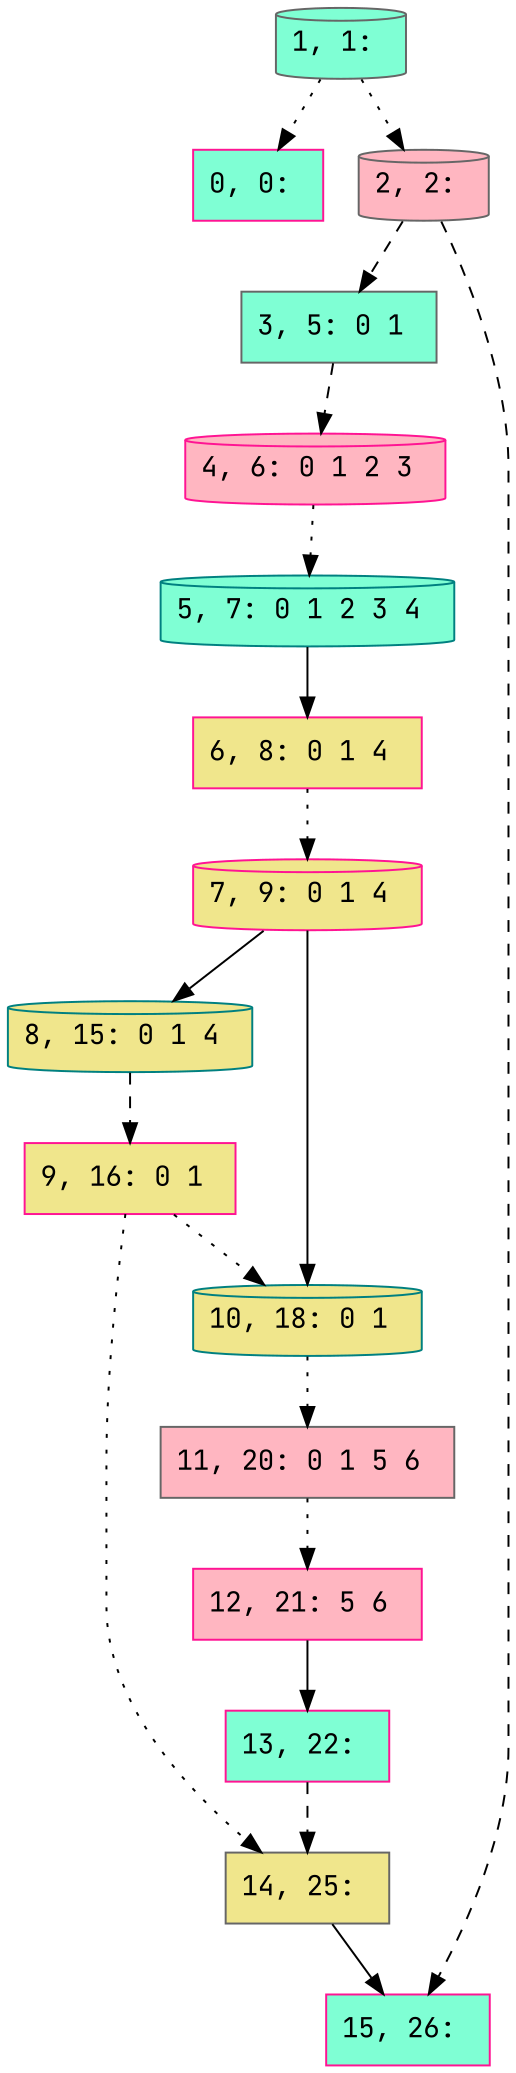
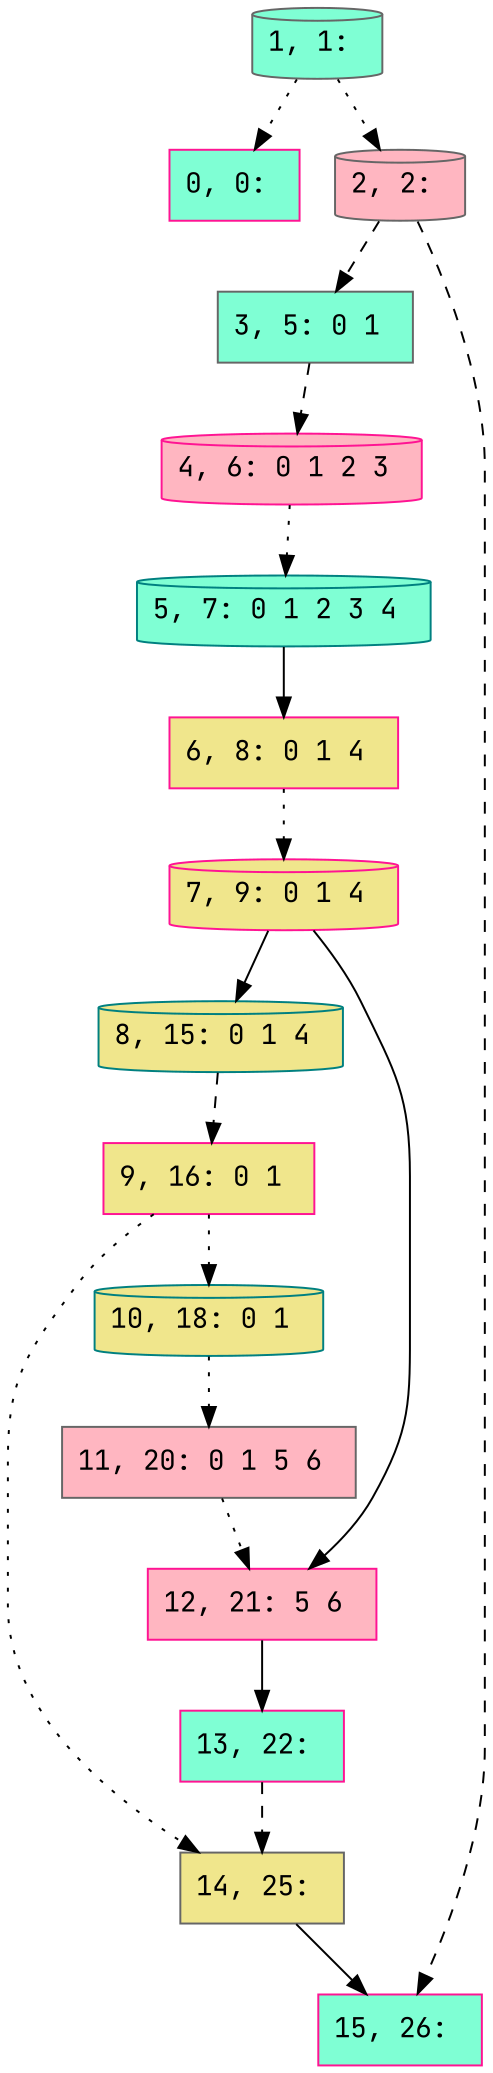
(307, 1098) -> (410, 1244)
